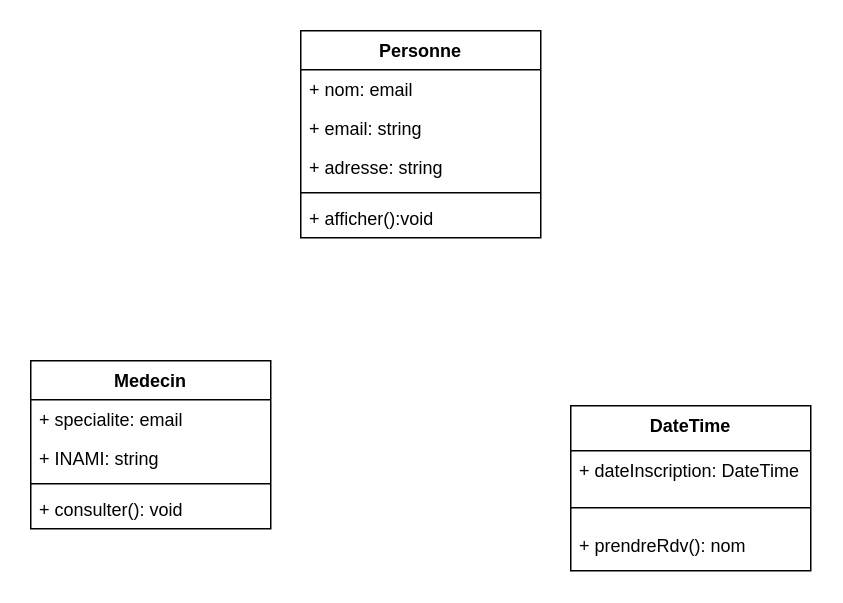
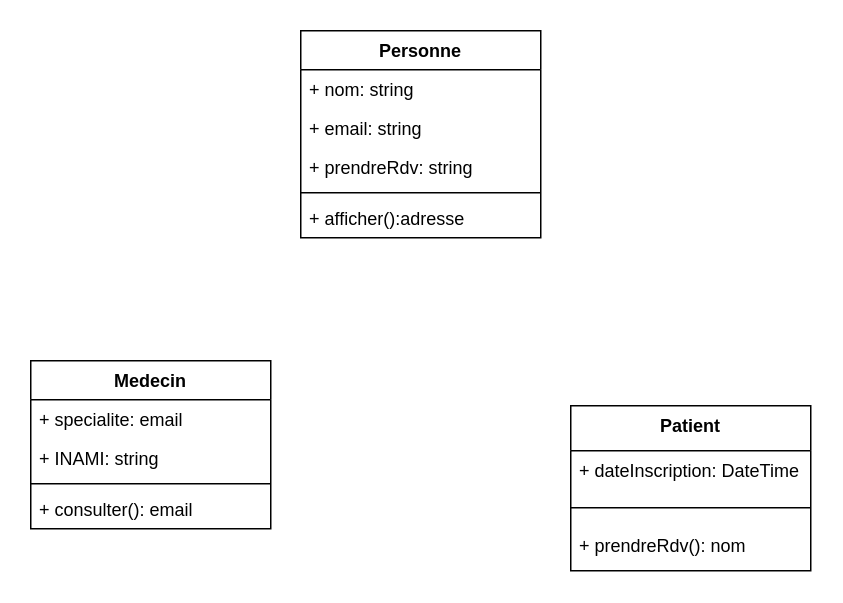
(359, 91) -> (366, 91)
(386, 169) -> (401, 169)
(386, 220) -> (404, 220)
(691, 427) -> (691, 427)
(124, 511) -> (127, 511)
